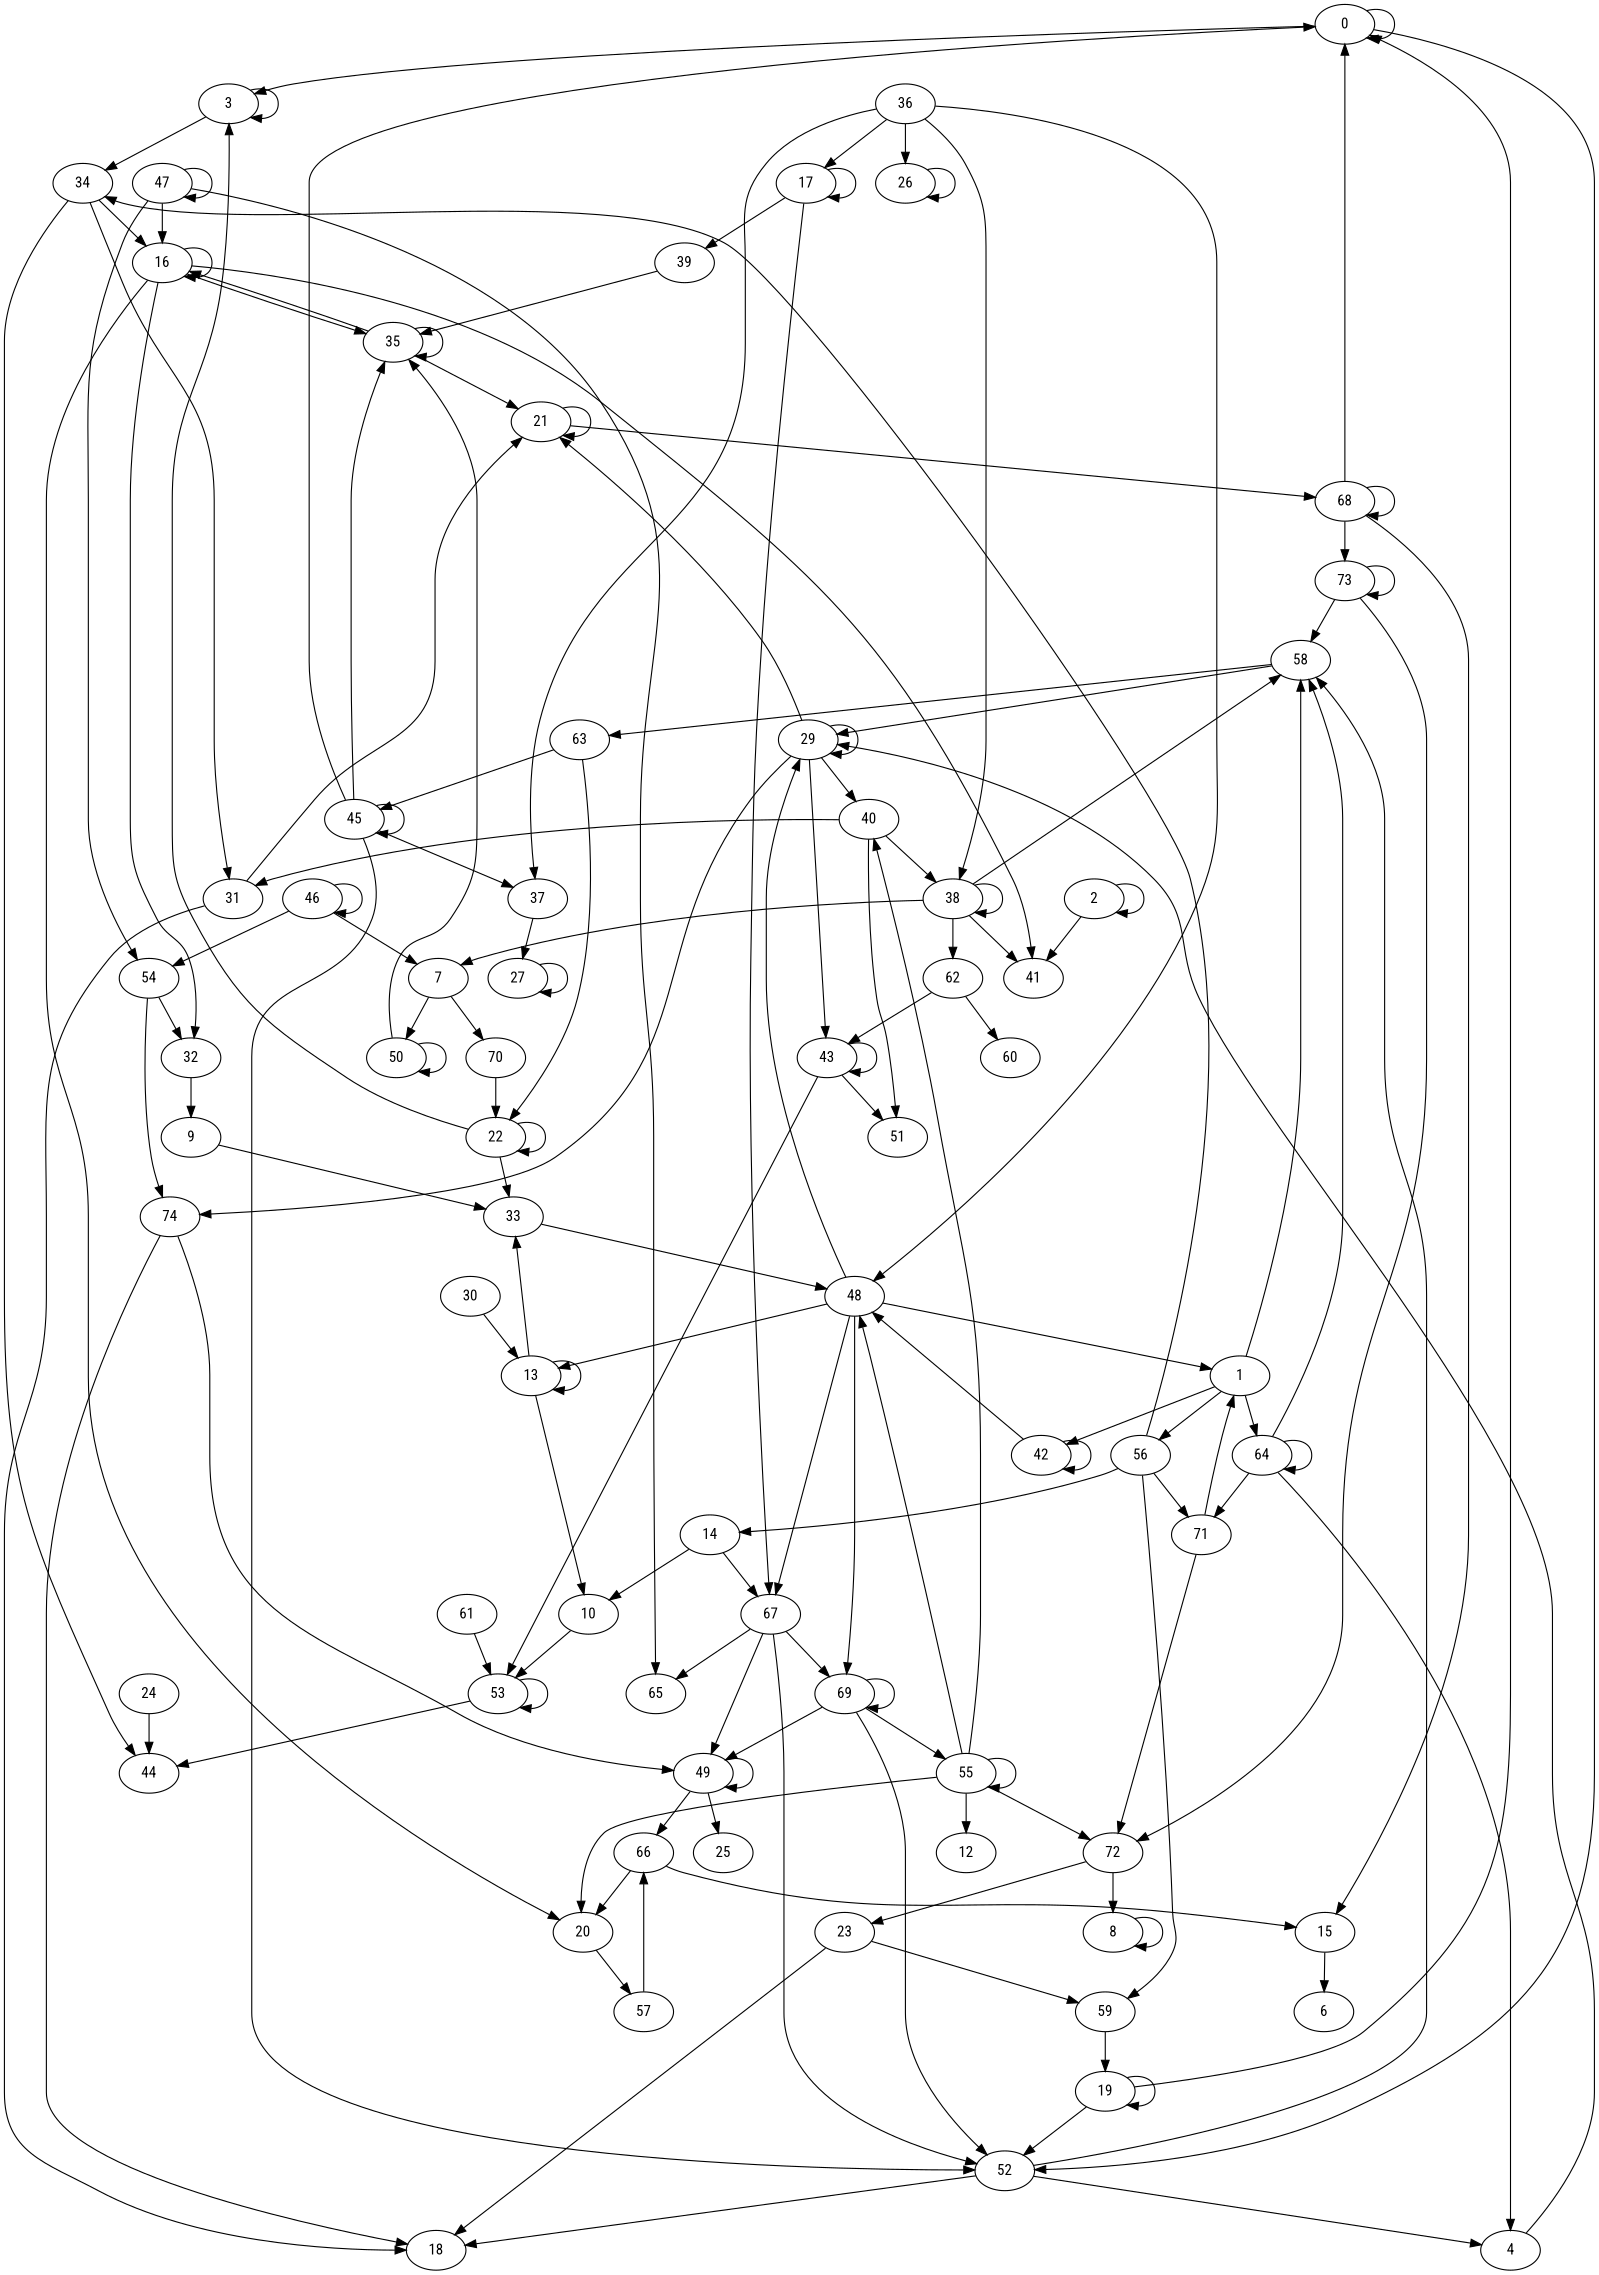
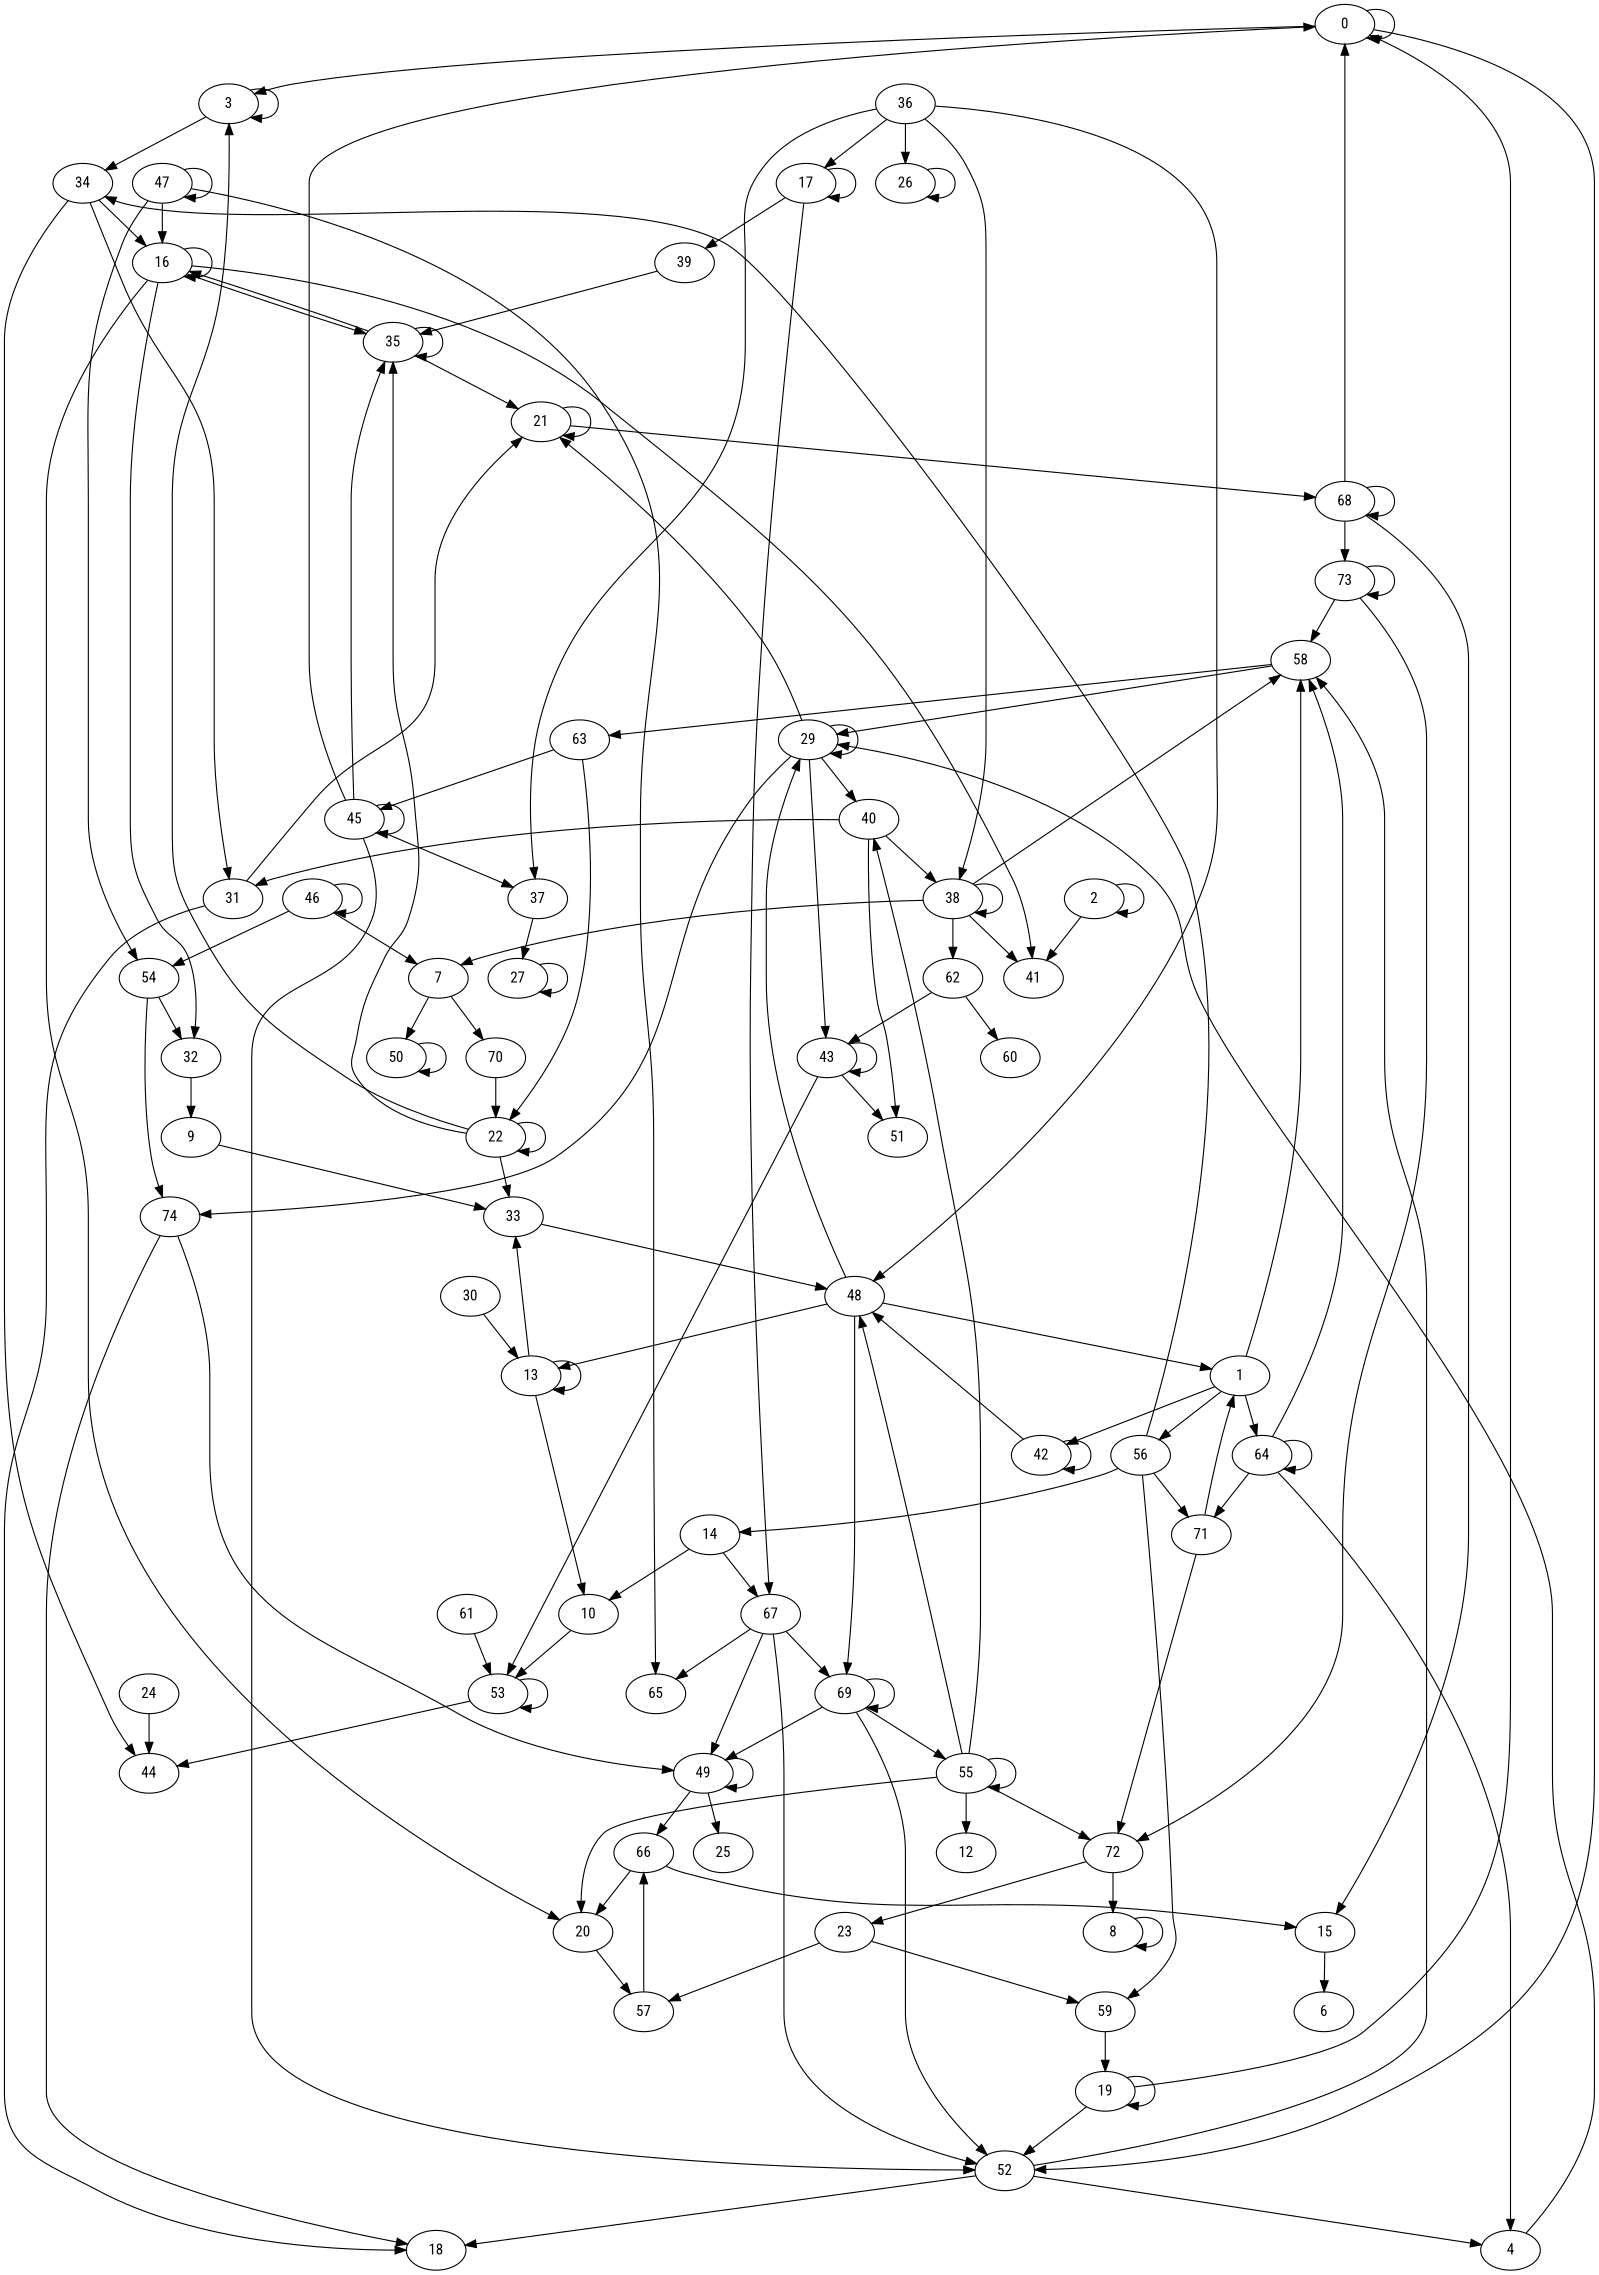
(477, 712) -> (416, 816)
(814, 1450) -> none
(645, 2088) -> (749, 1970)
